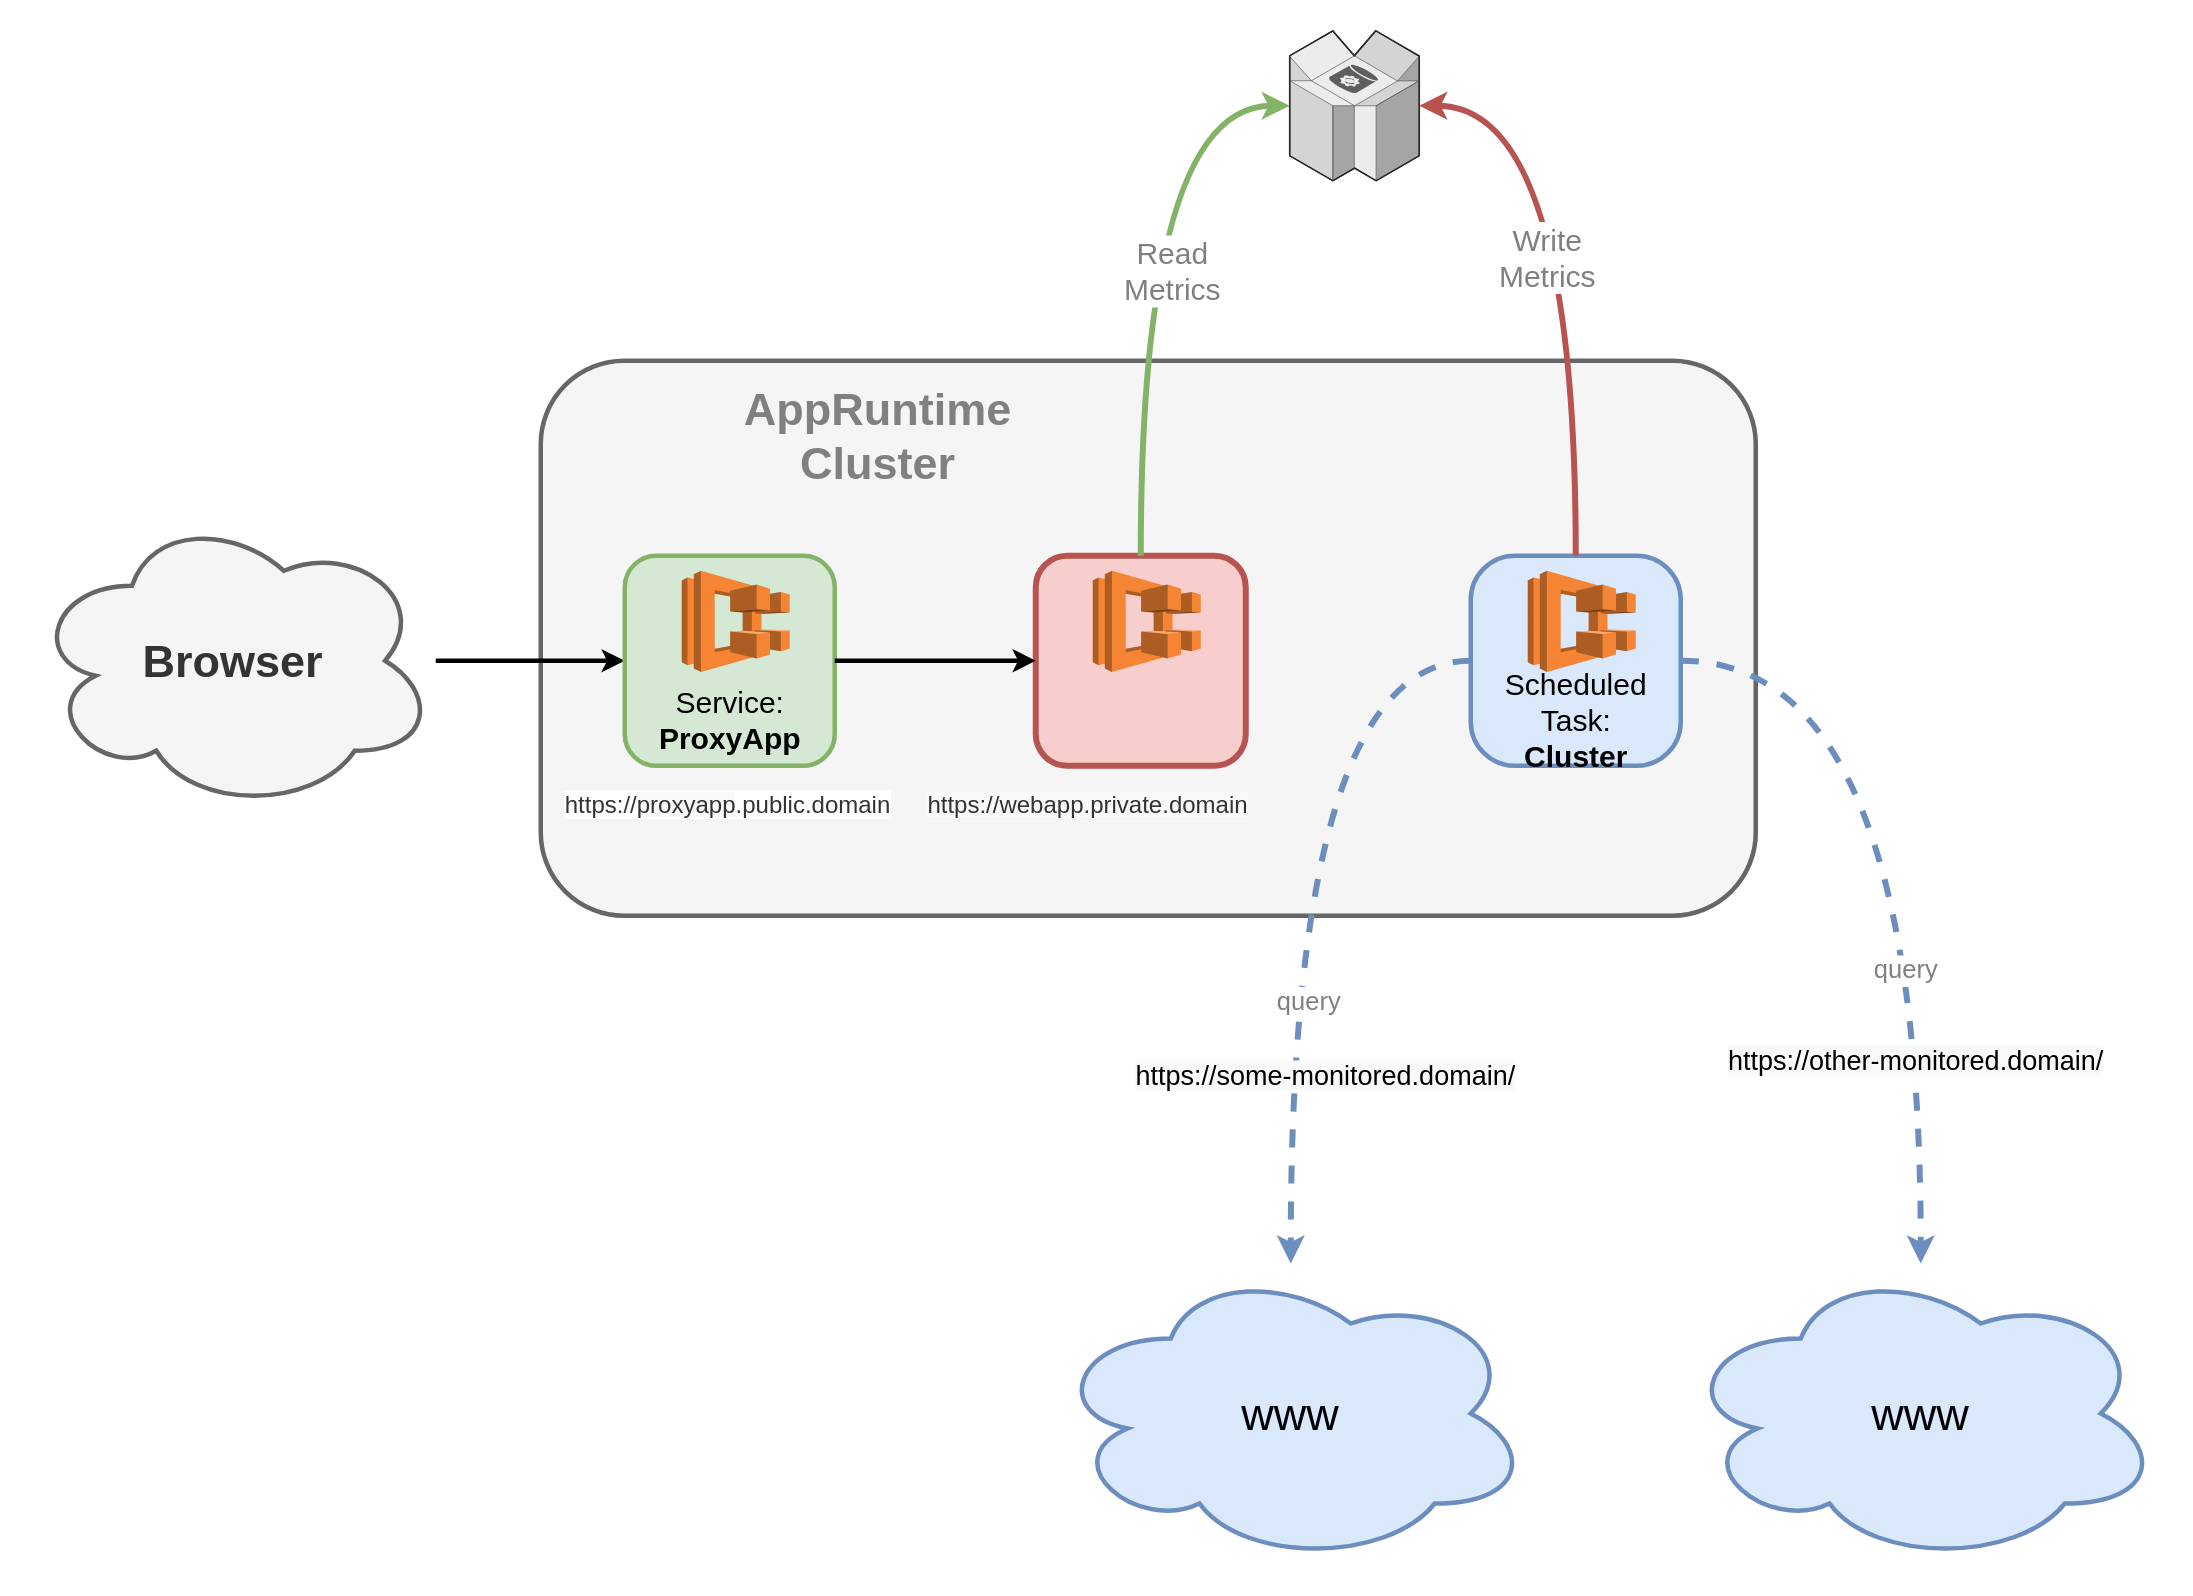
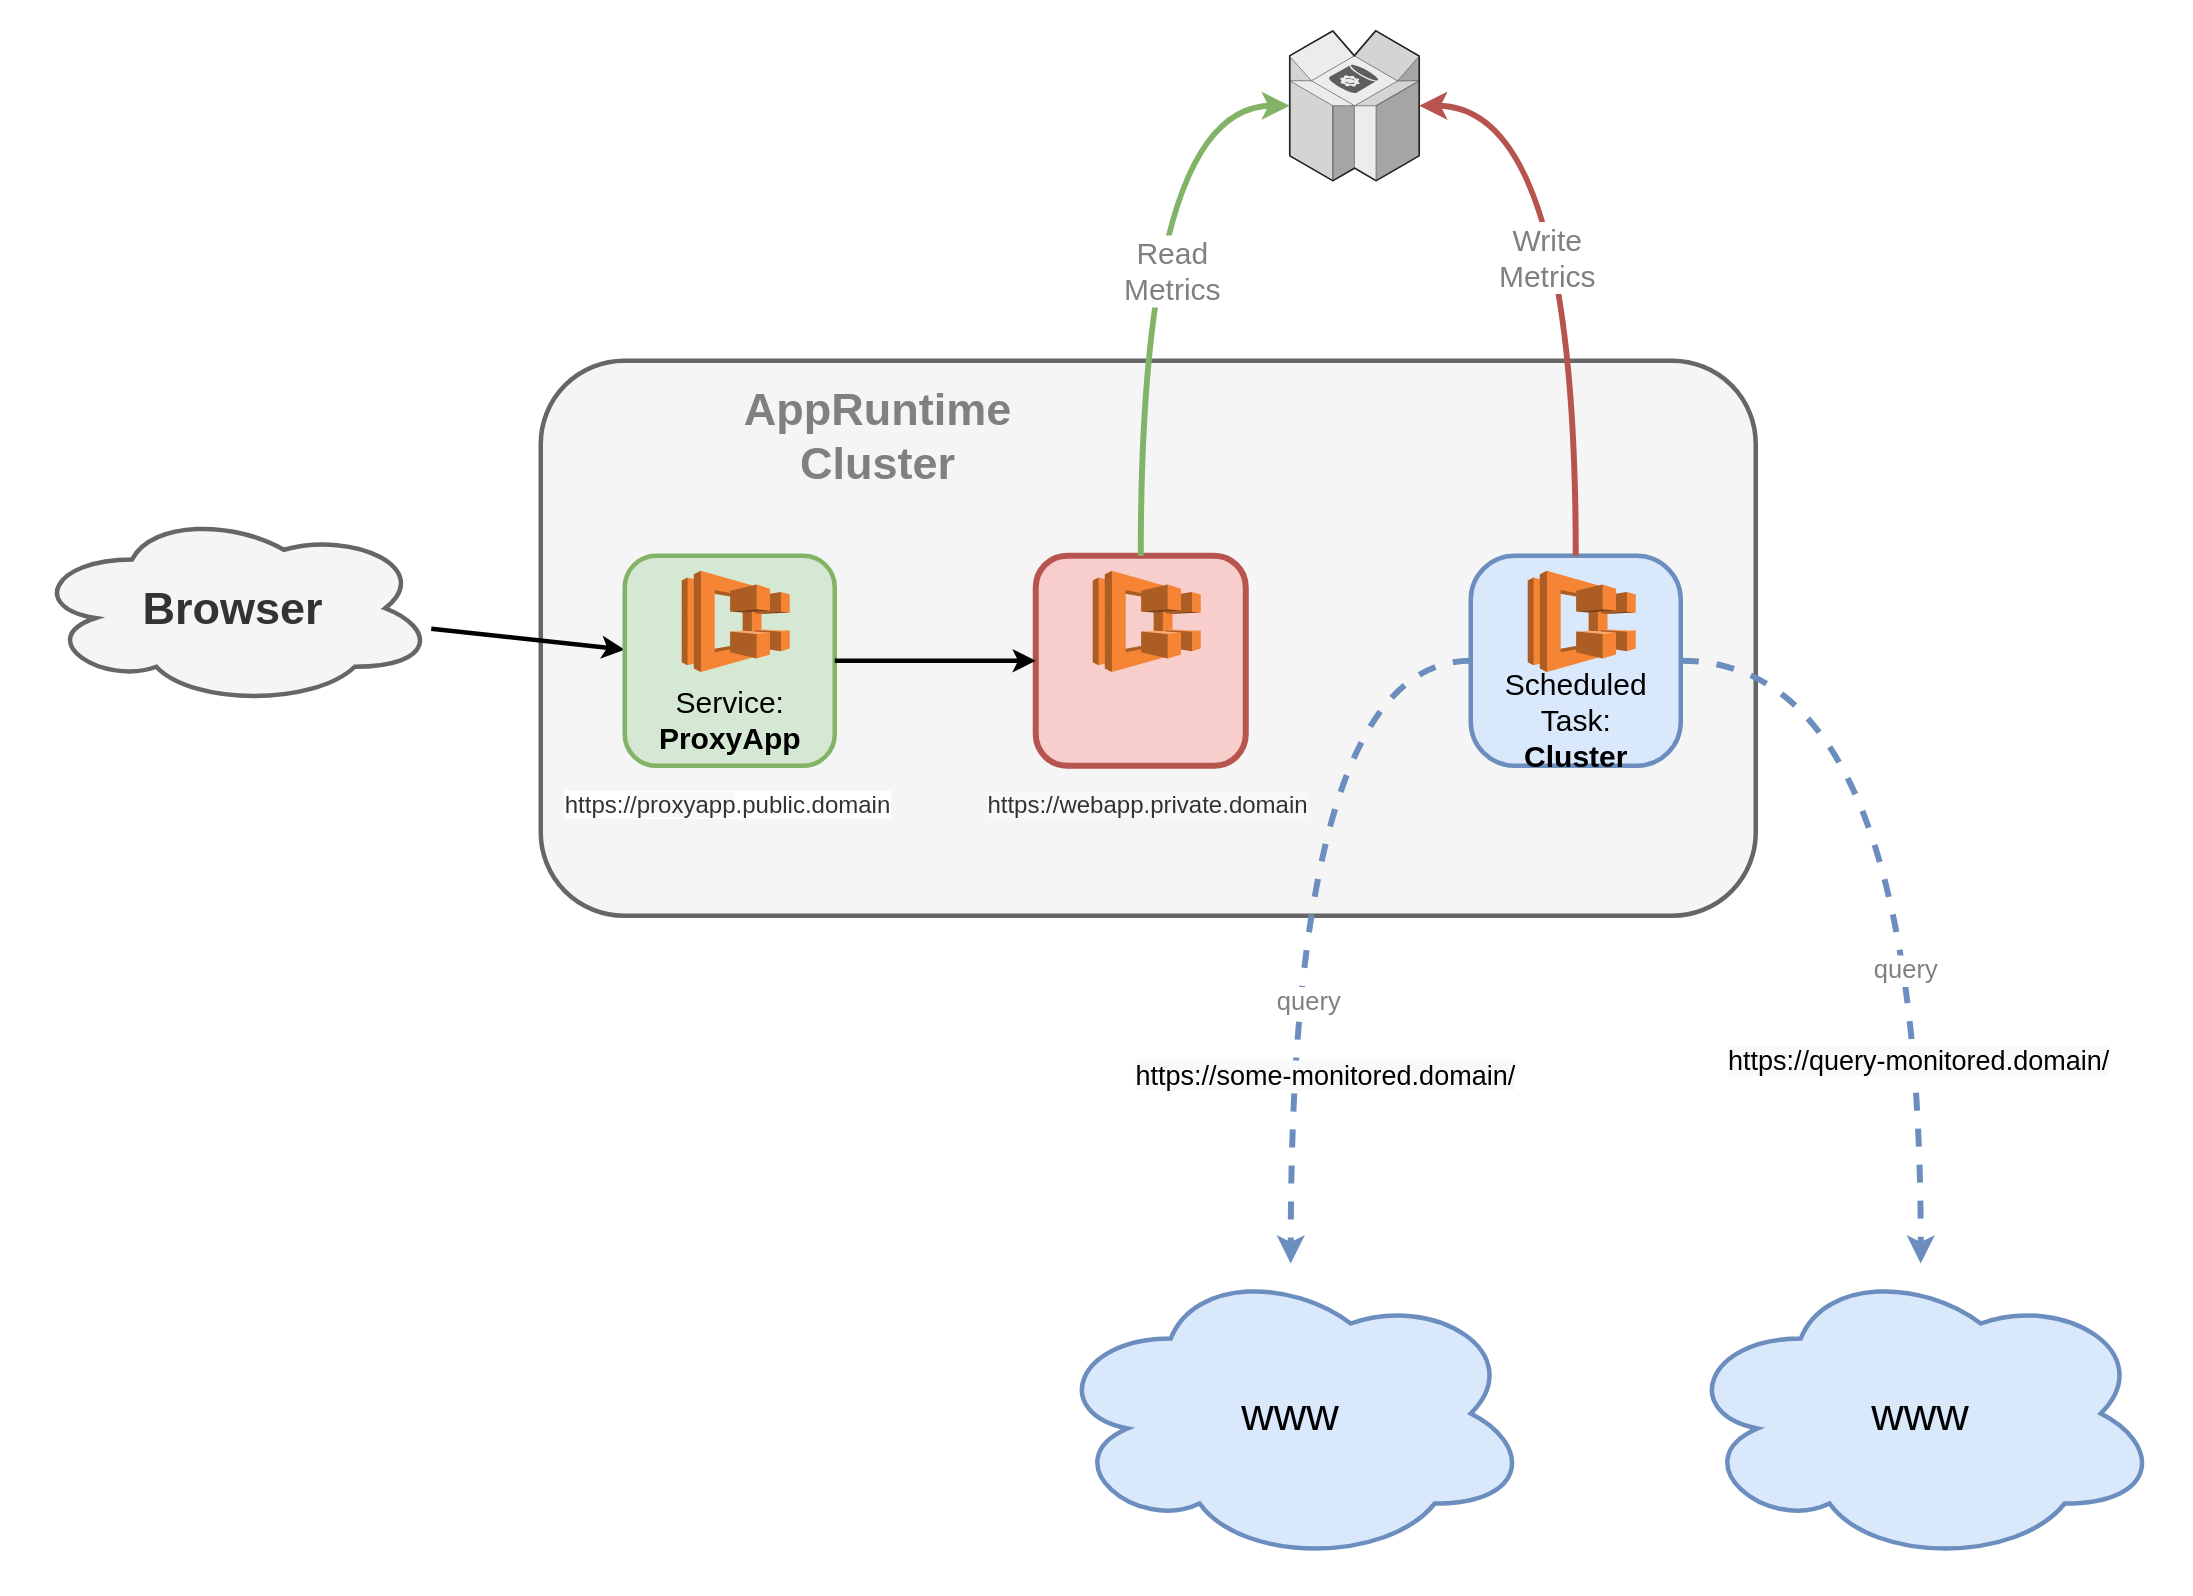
(233, 661) -> (233, 608)
(1088, 803) -> (1148, 803)
(1930, 1079) -> (1930, 1079)
